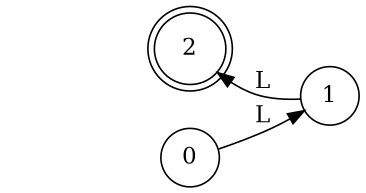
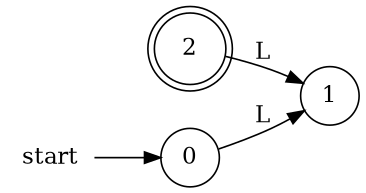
(264, 97) -> (257, 65)
none -> (50, 158)
